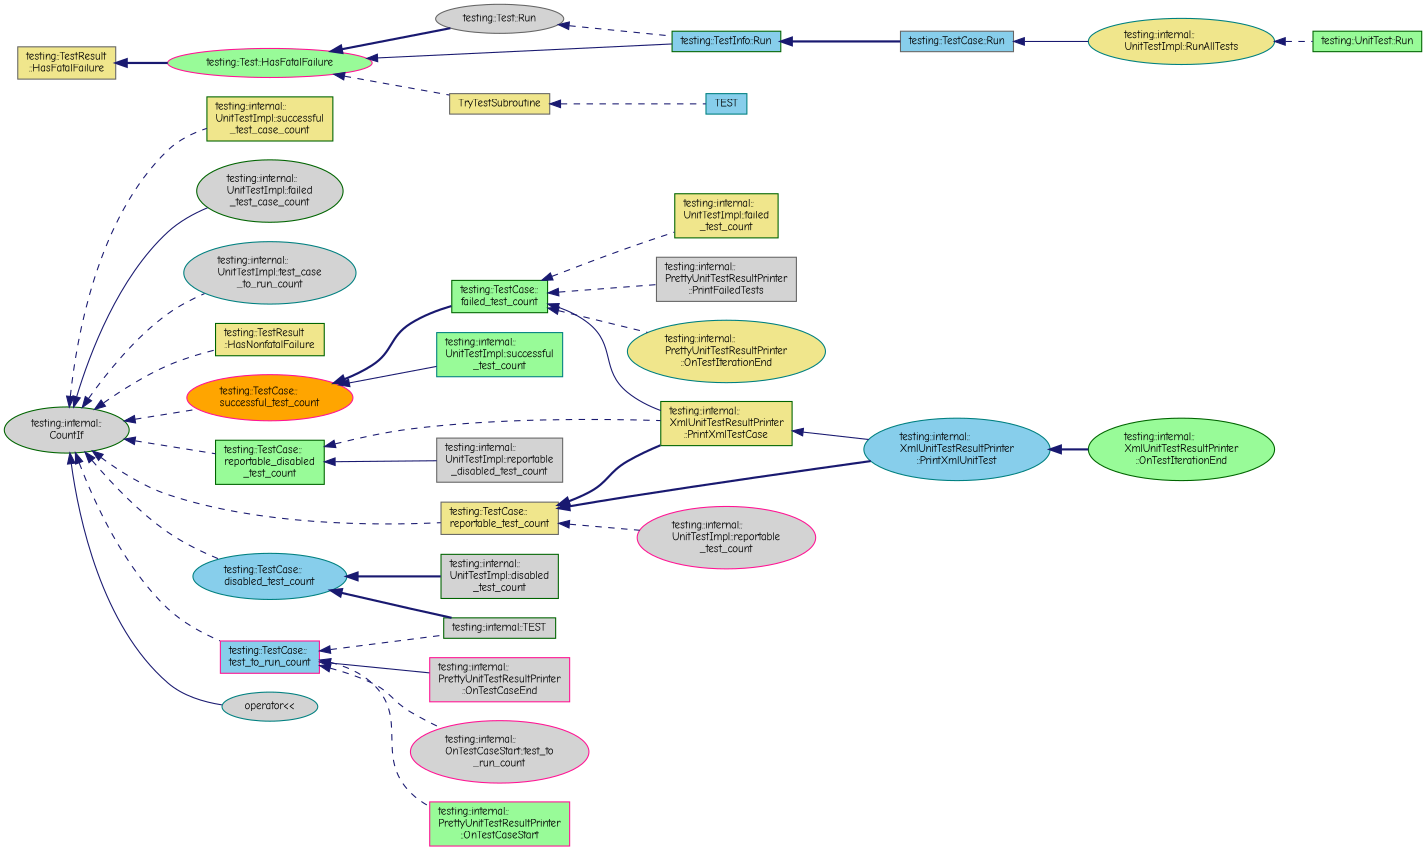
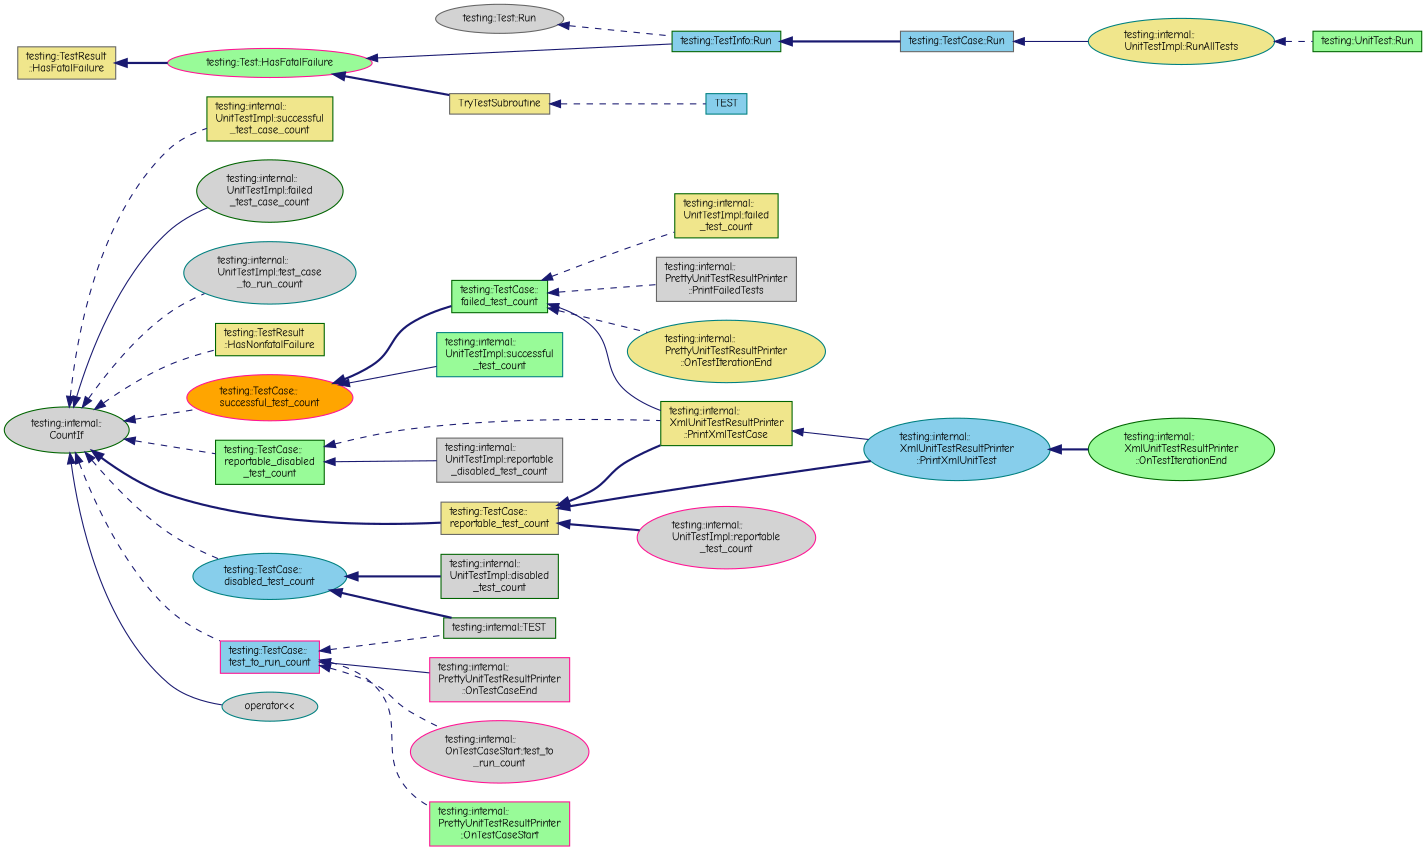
(396, 39) -> none
(397, 86) -> (397, 86)
(265, 516) -> (265, 516)
(605, 527) -> (605, 527)
